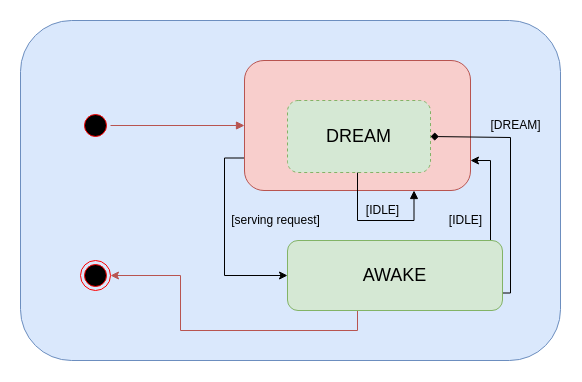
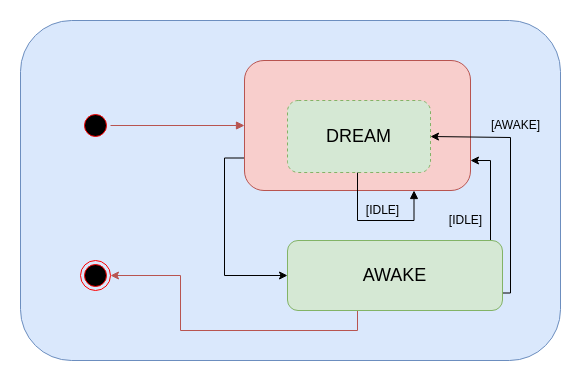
(516, 126) -> (516, 126)
(439, 137) -> (439, 137)
(276, 221) -> none
